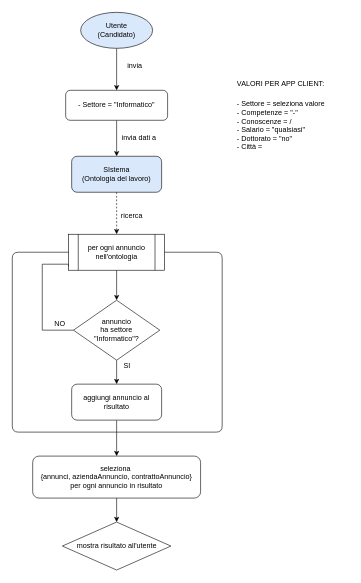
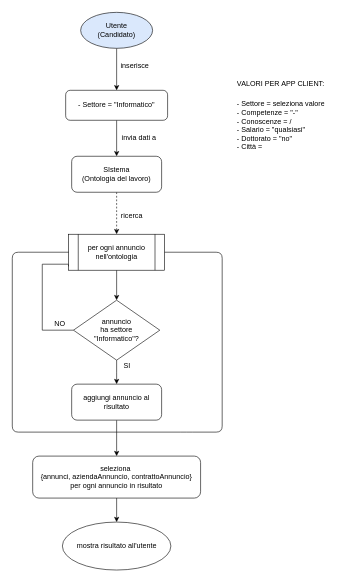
(135, 66) -> (135, 66)
(117, 174) -> (117, 174)
(117, 546) -> (117, 546)
